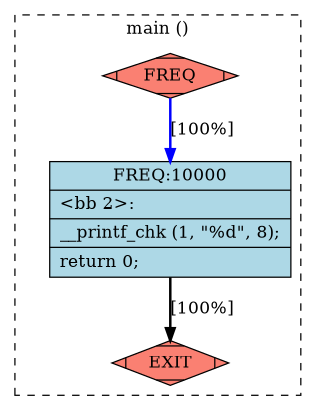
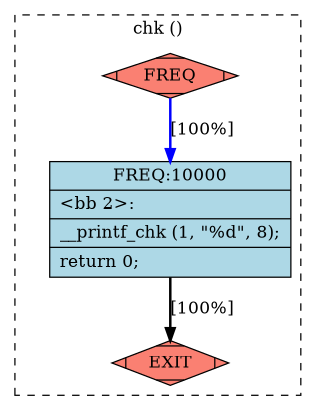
(158, 29) -> (158, 29)
